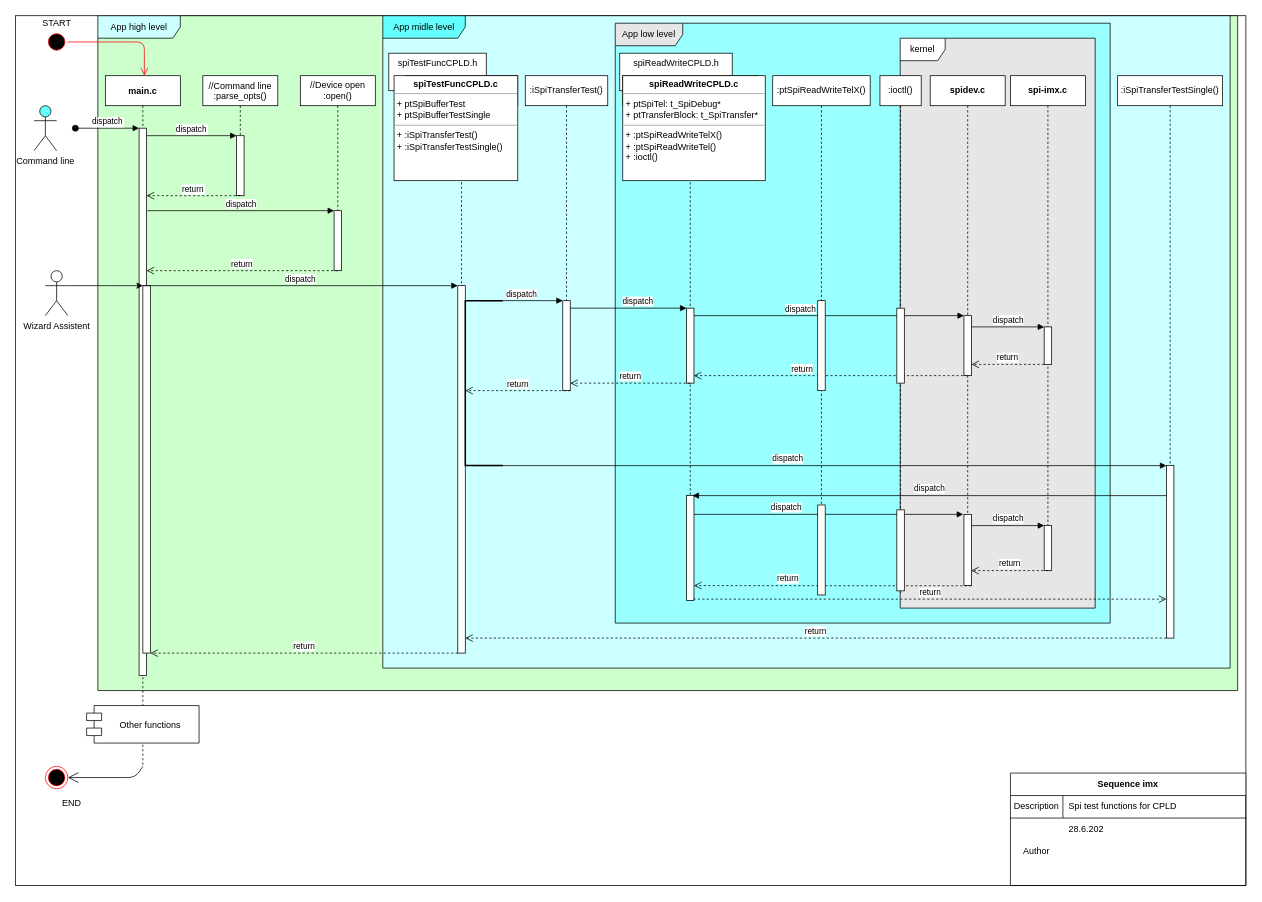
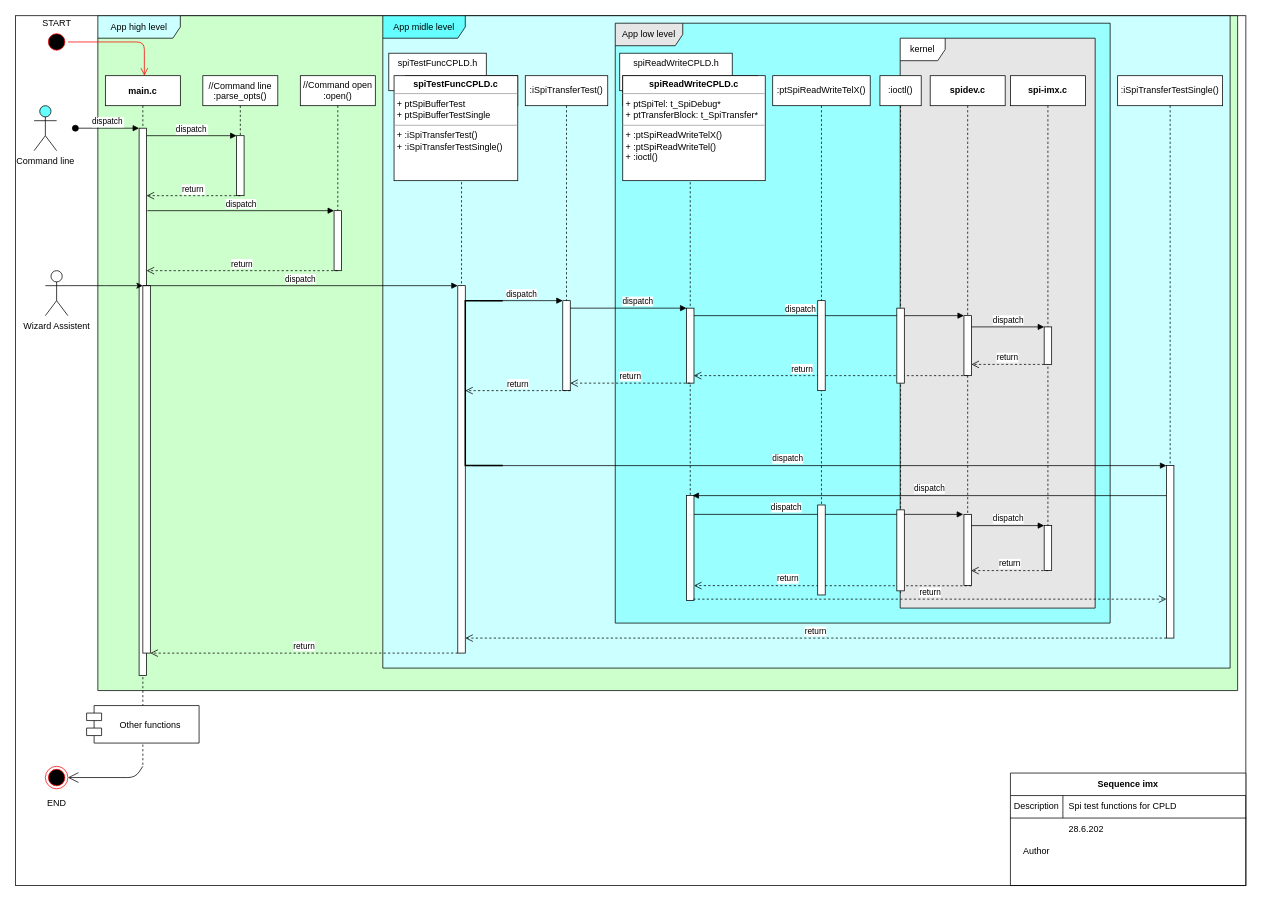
(338, 90) -> (338, 90)
(72, 803) -> (57, 803)
